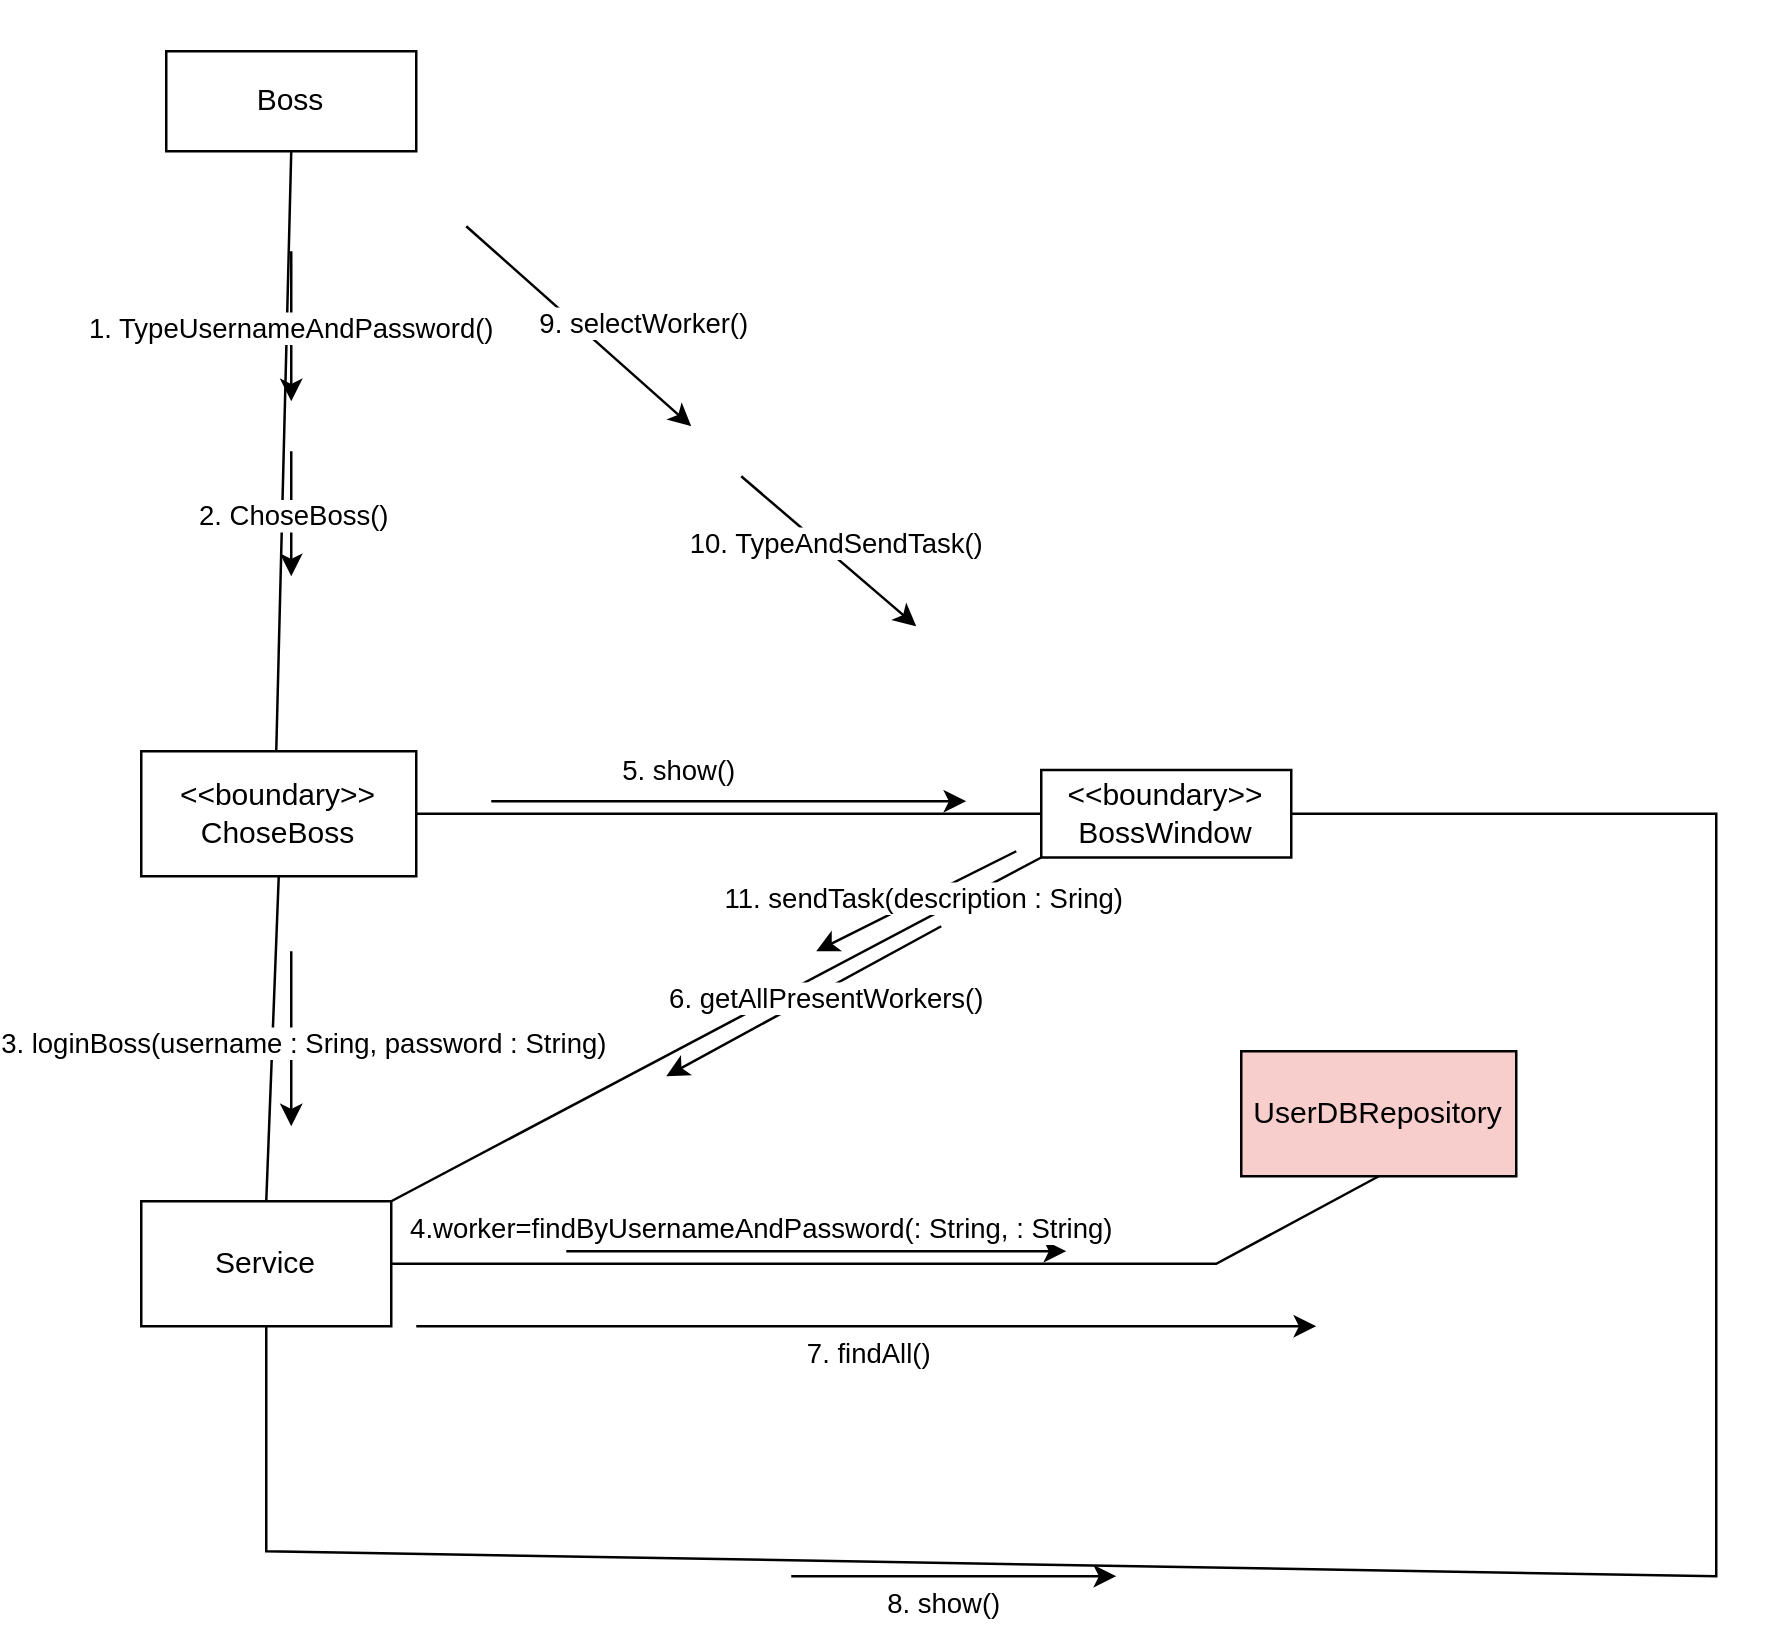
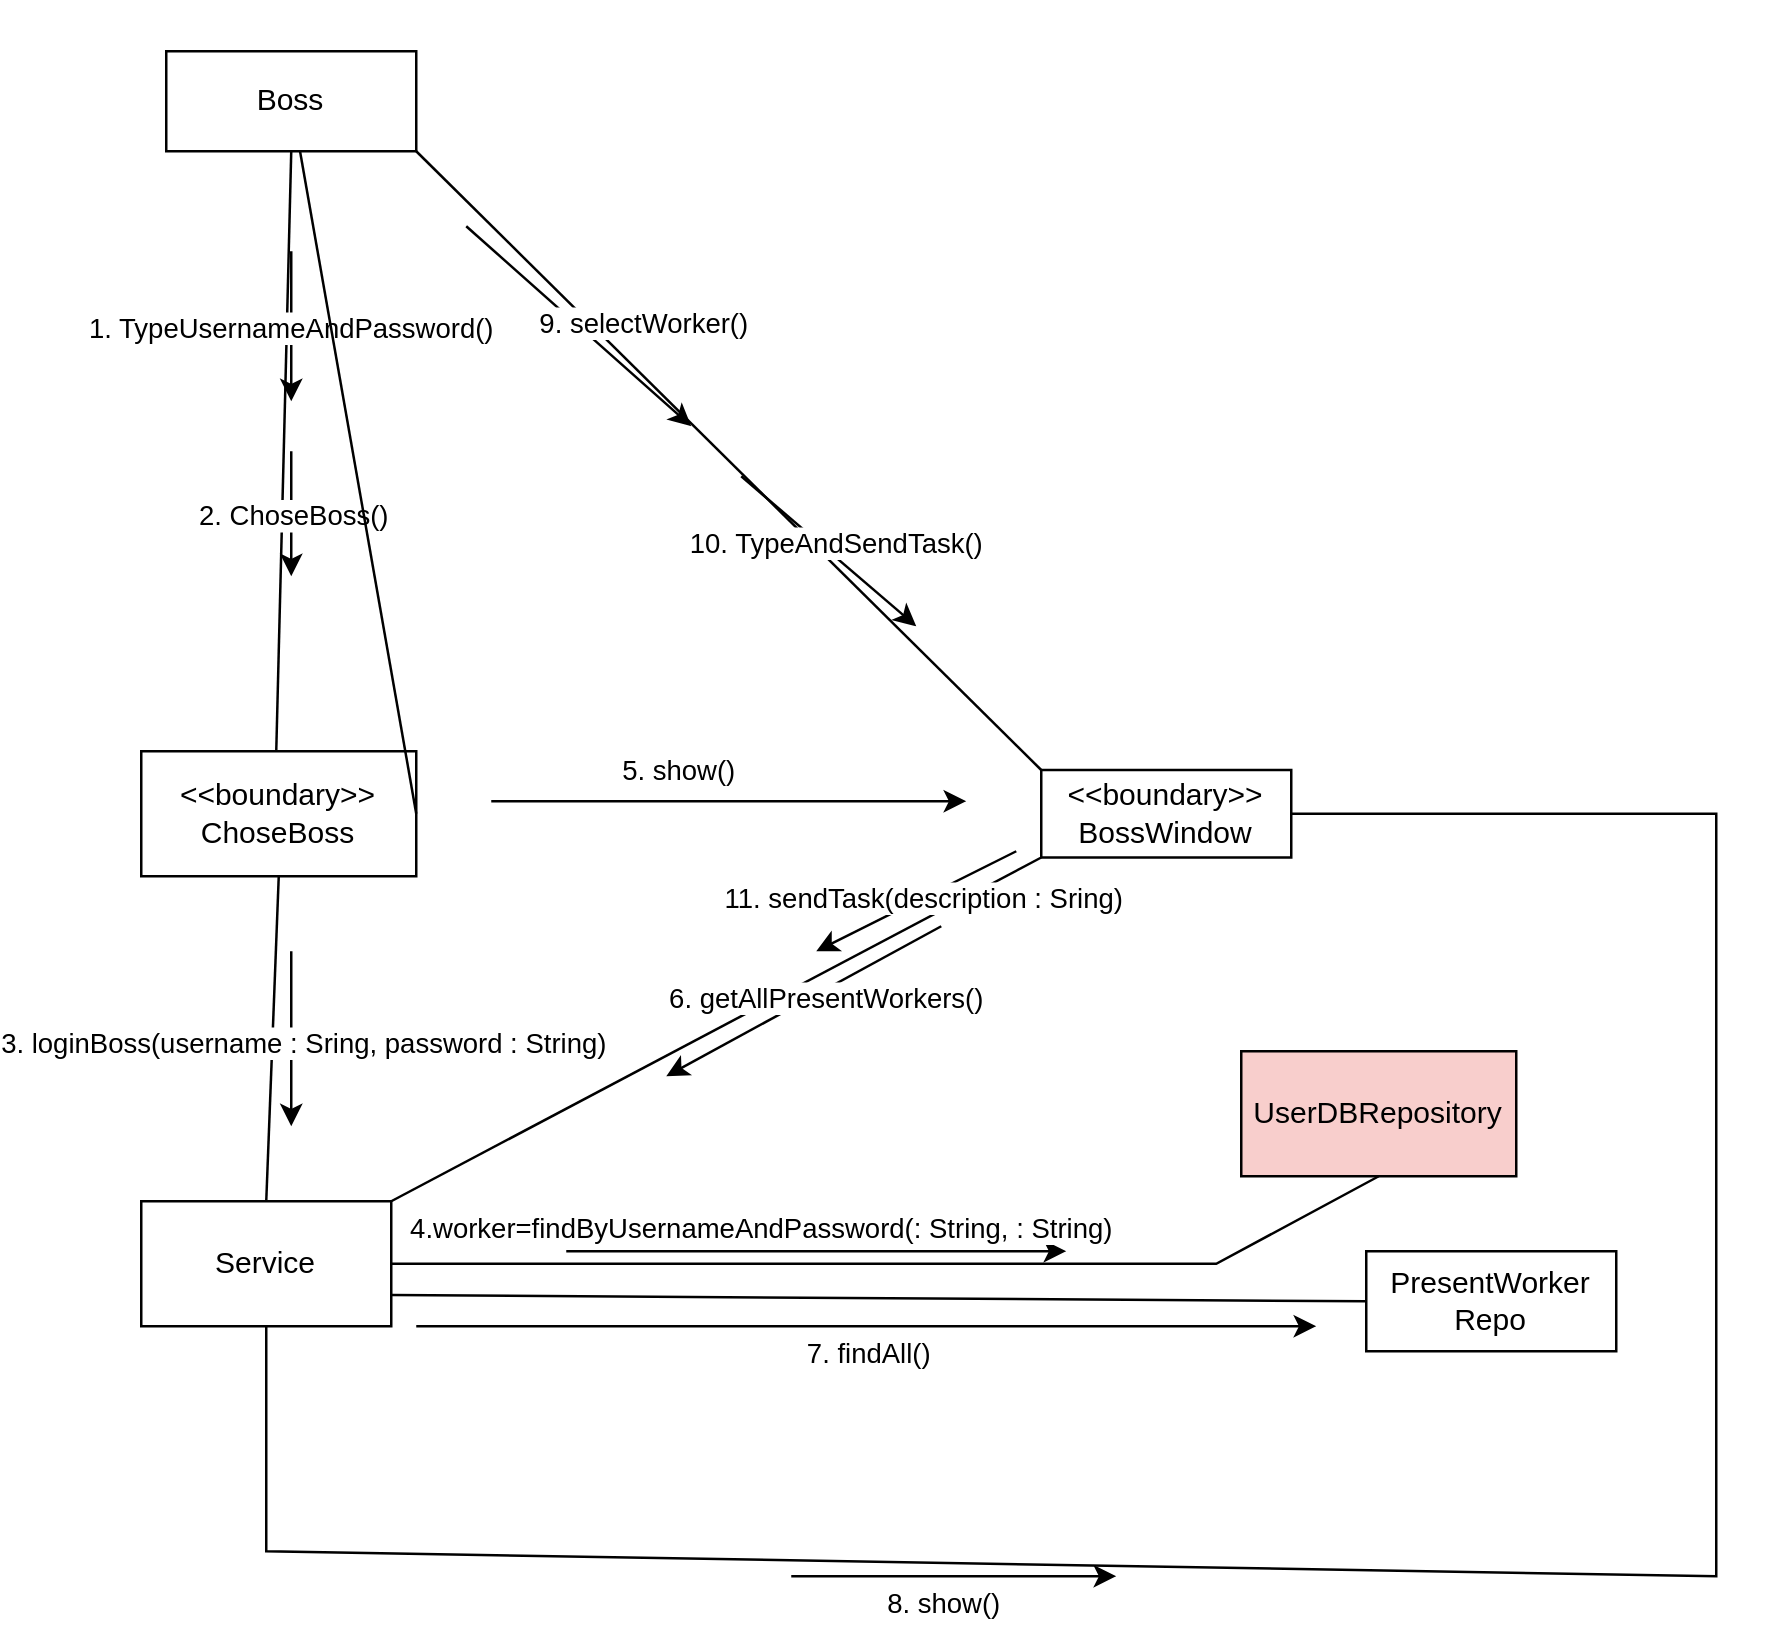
none -> (935, 664)
(728, 814) -> (358, 483)
none -> (878, 1298)
none -> (1491, 1301)
